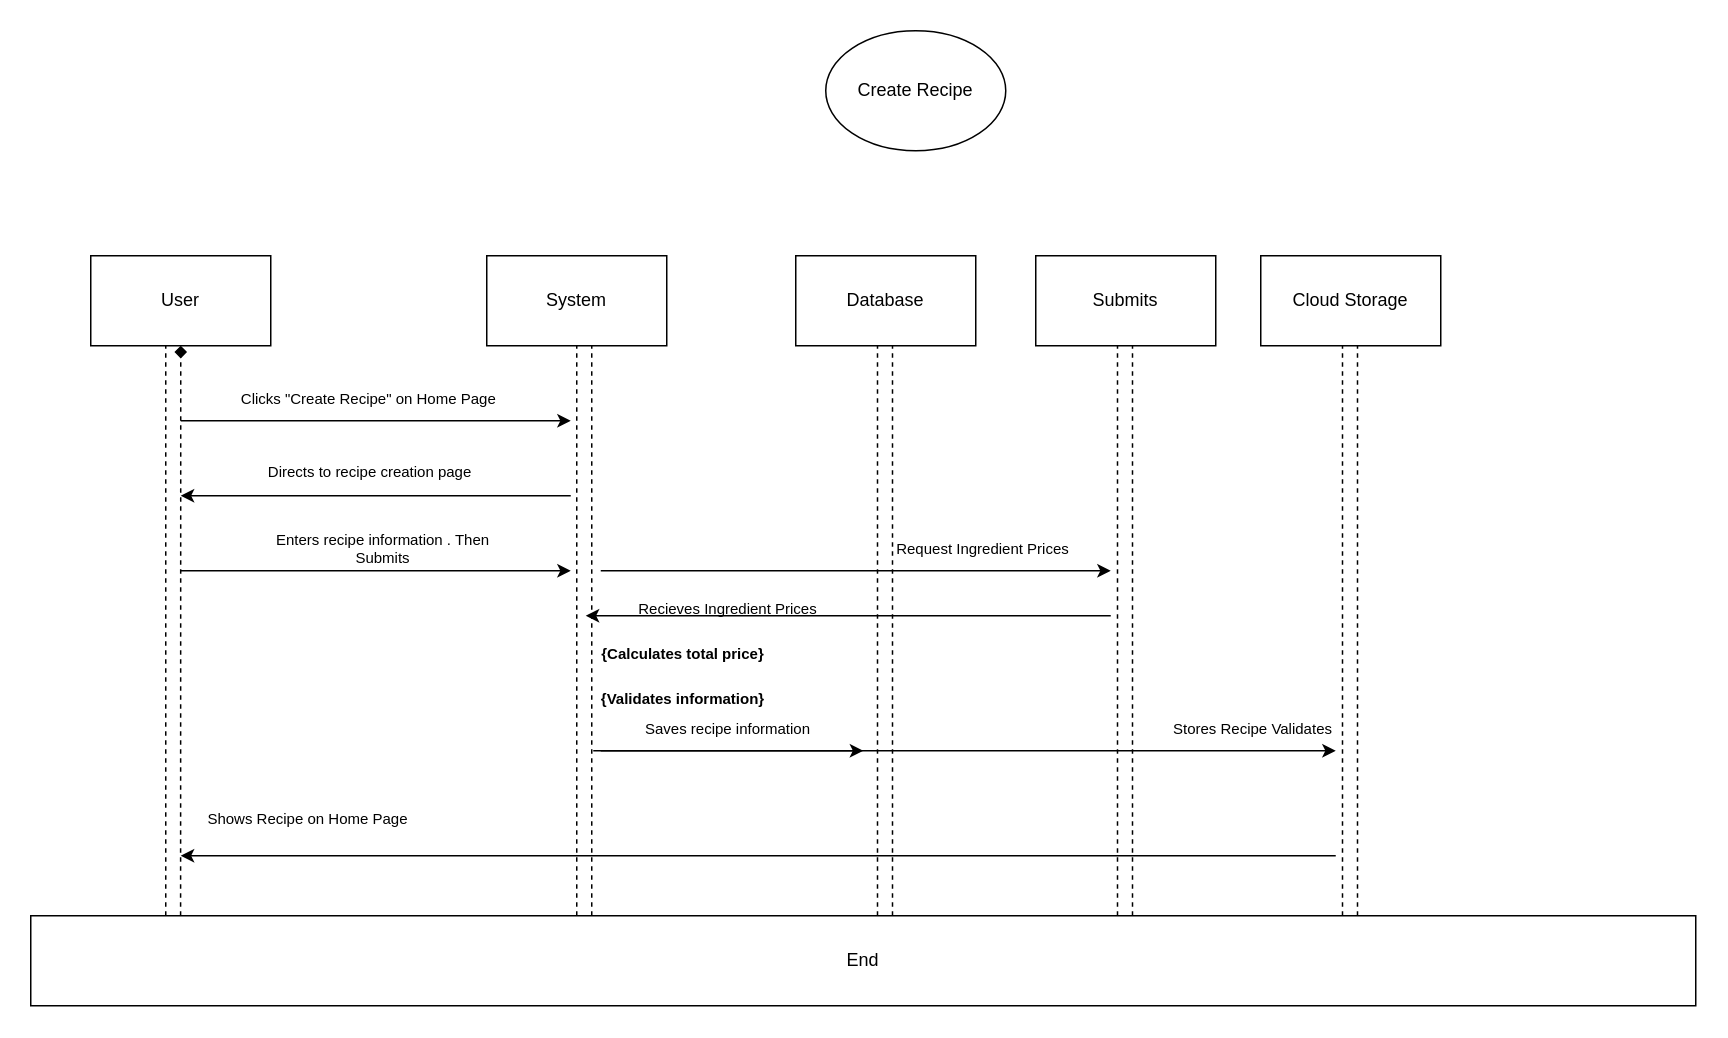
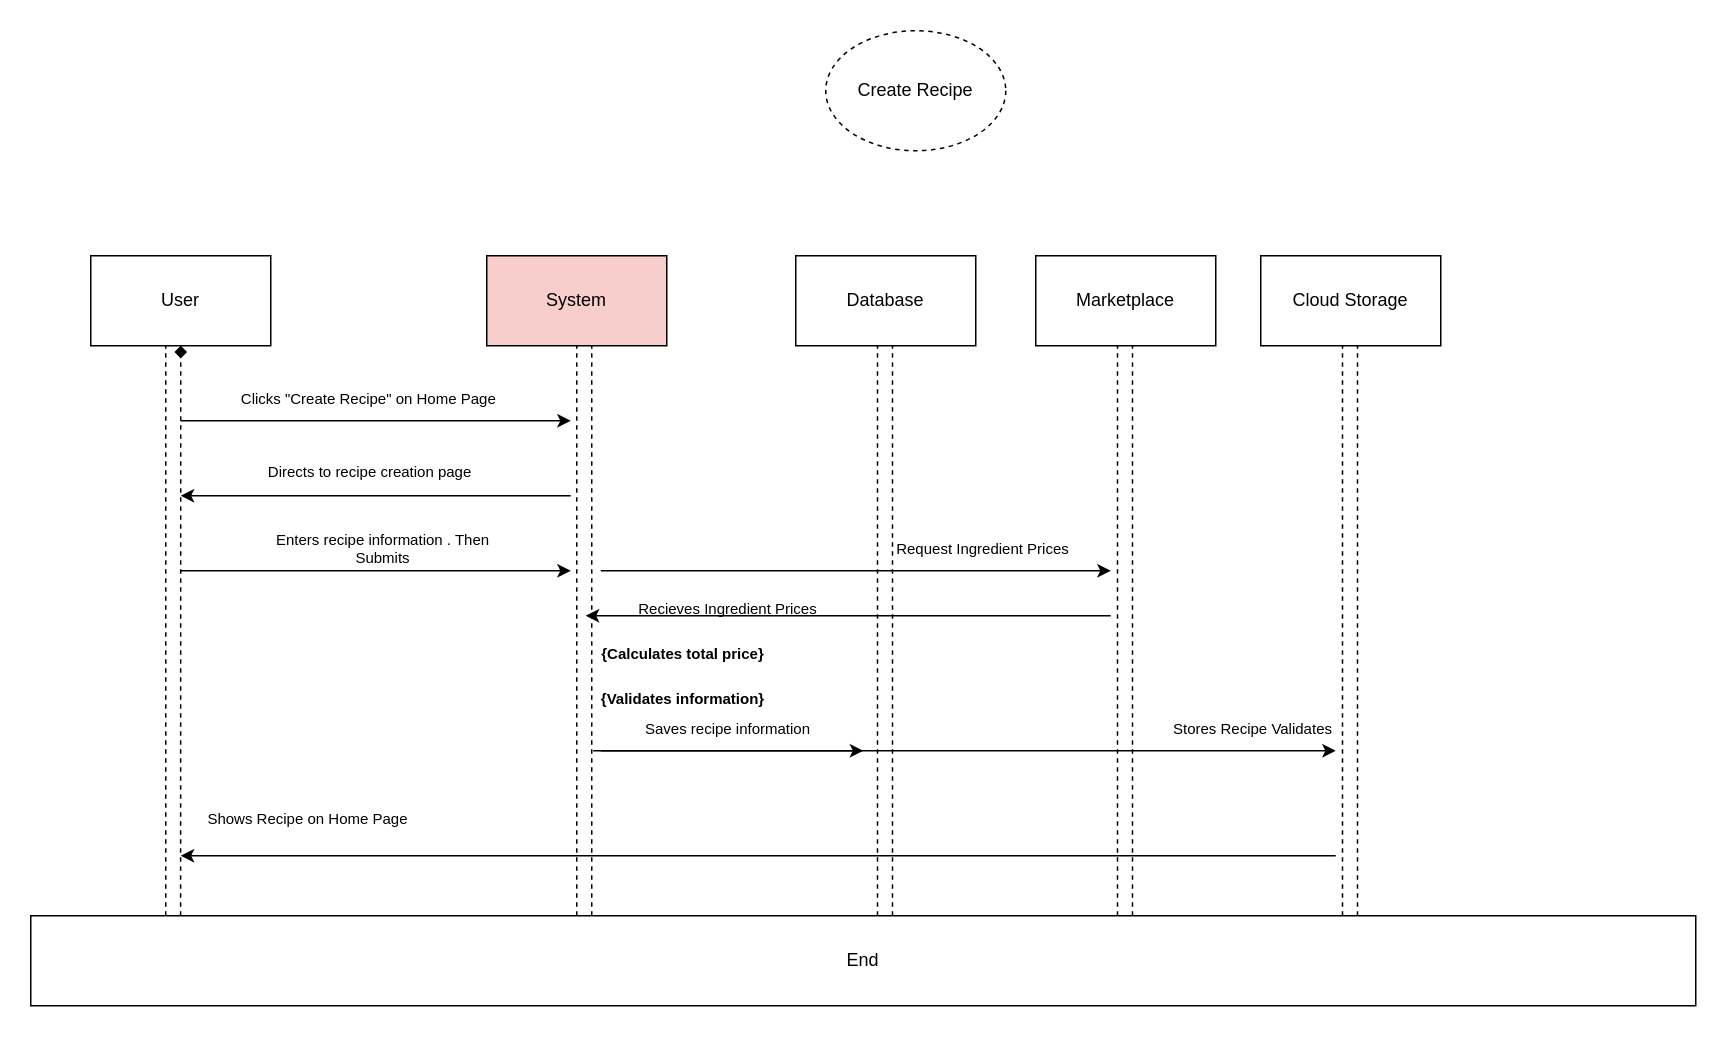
(916, 91) -> (916, 91)
(577, 301) -> (577, 301)
(1126, 301) -> (1126, 301)
